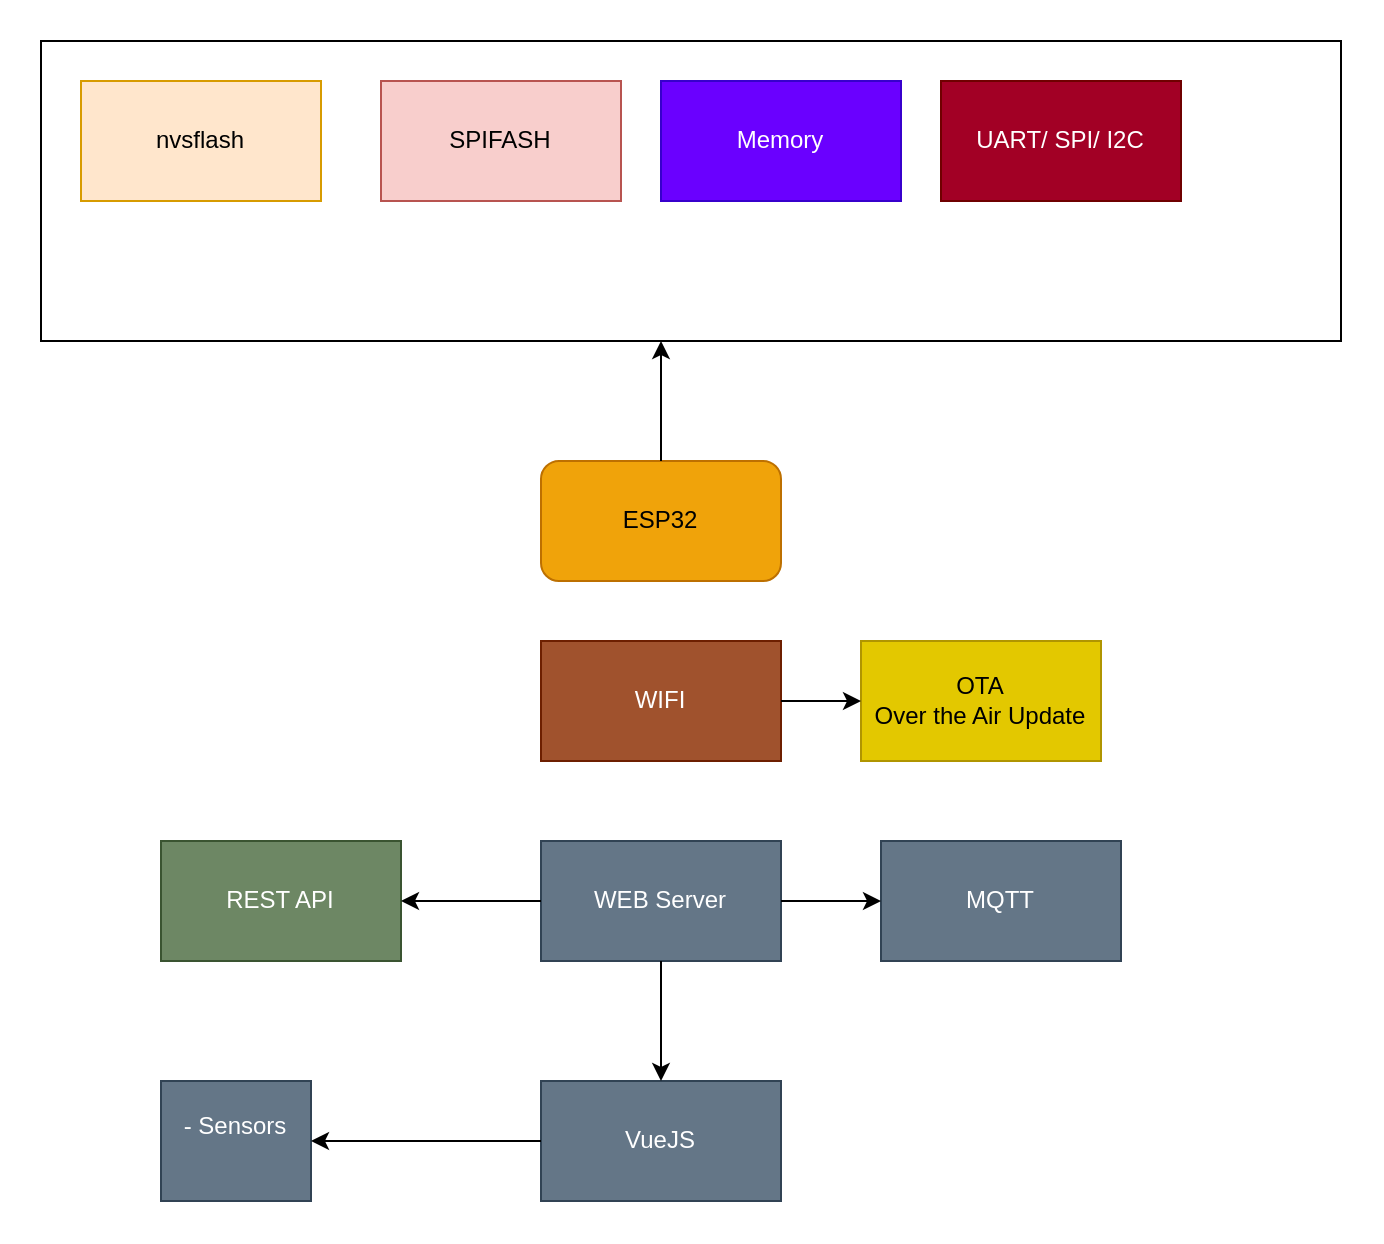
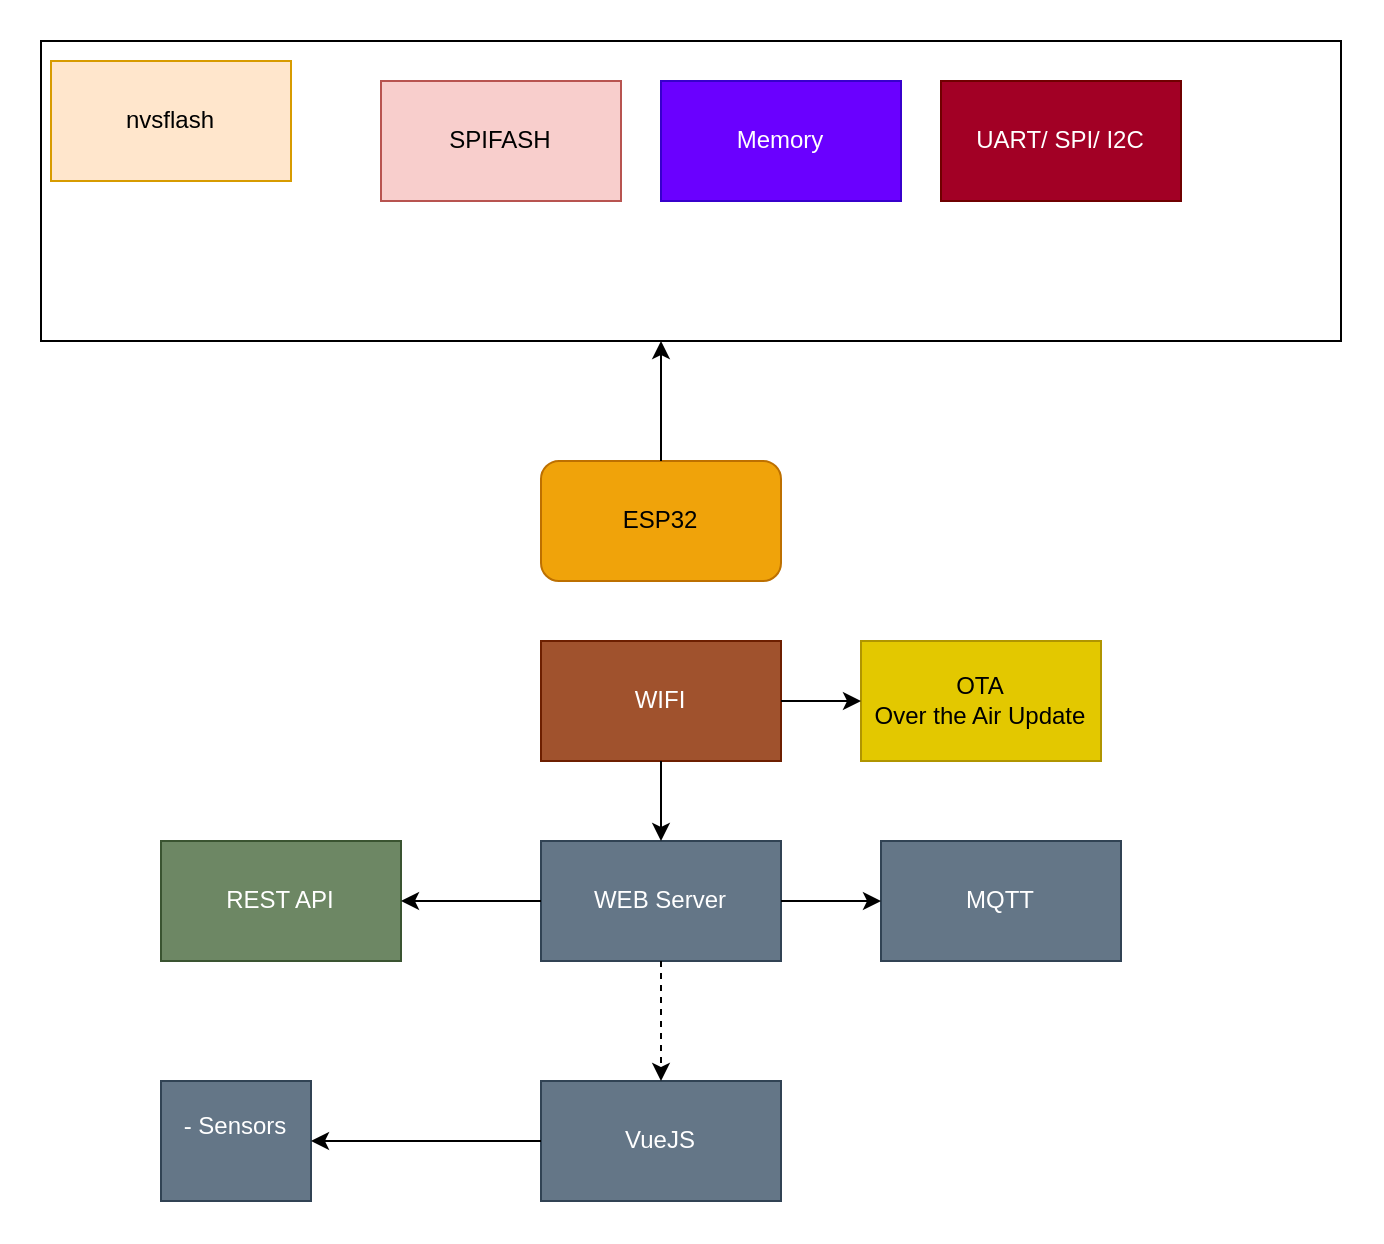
(201, 141) -> (171, 121)
none -> (661, 794)
(661, 1016) -> (661, 1016)
